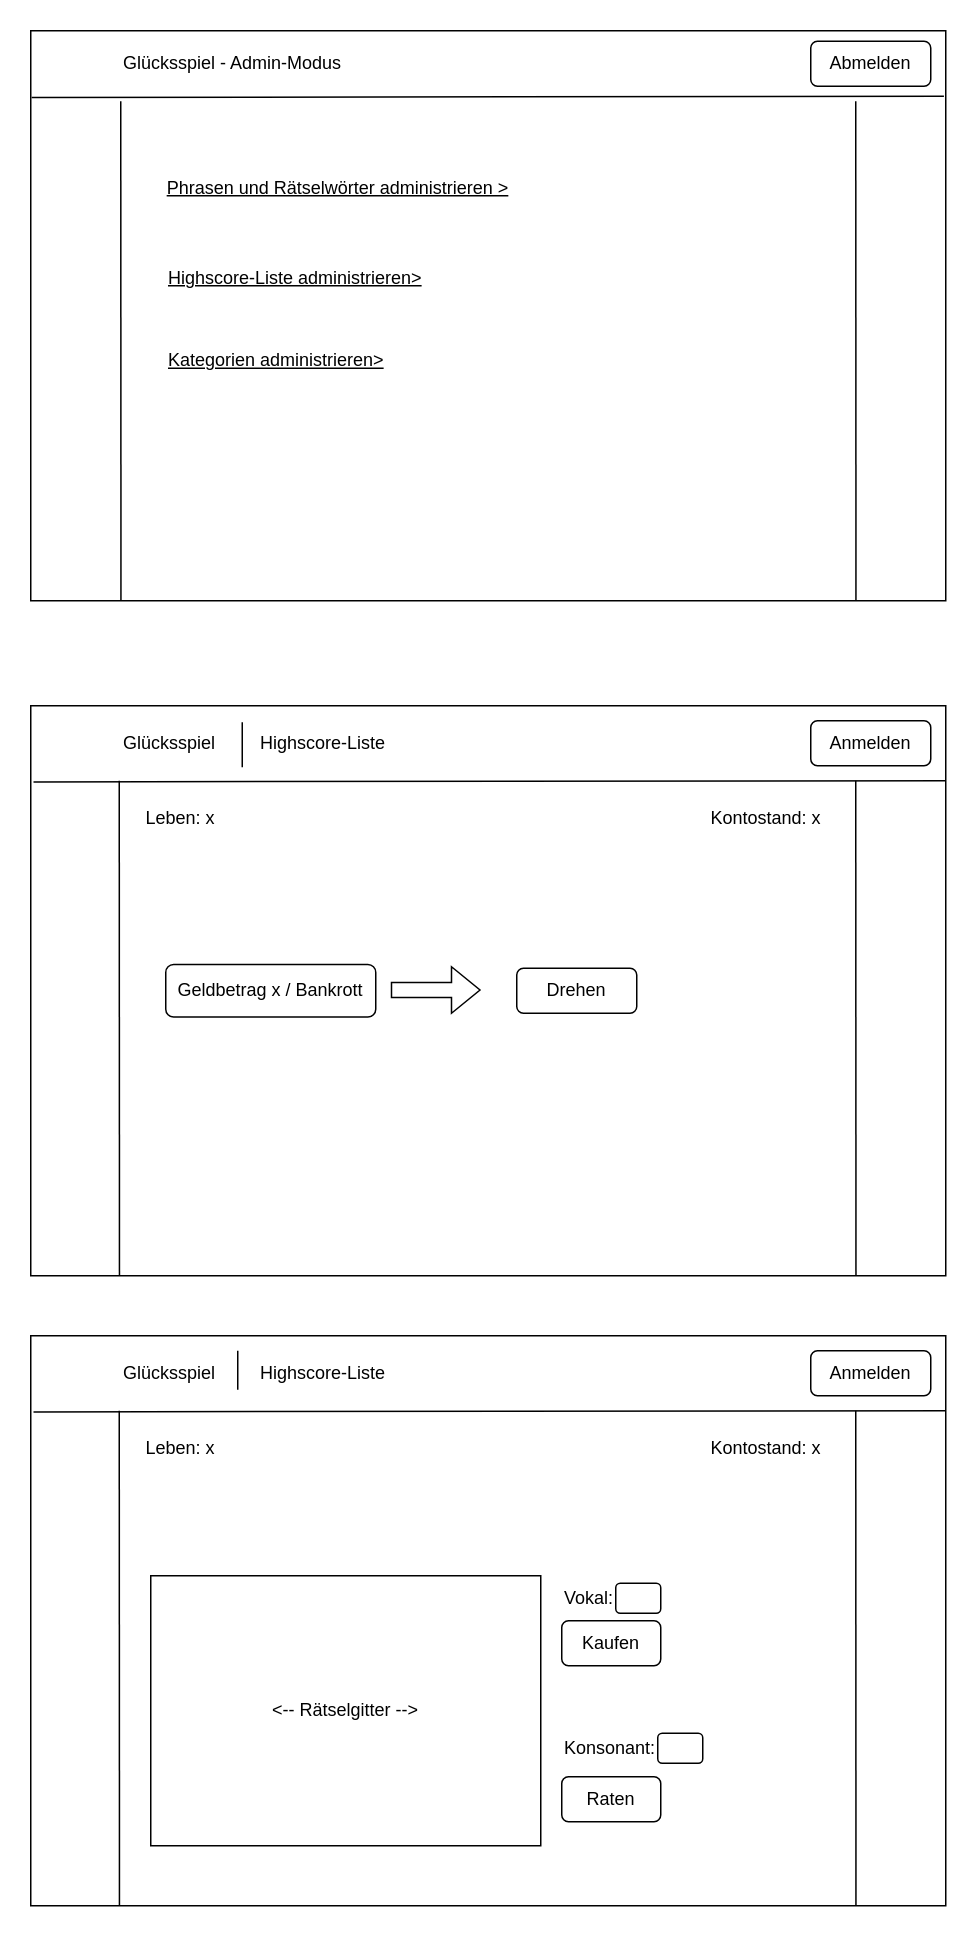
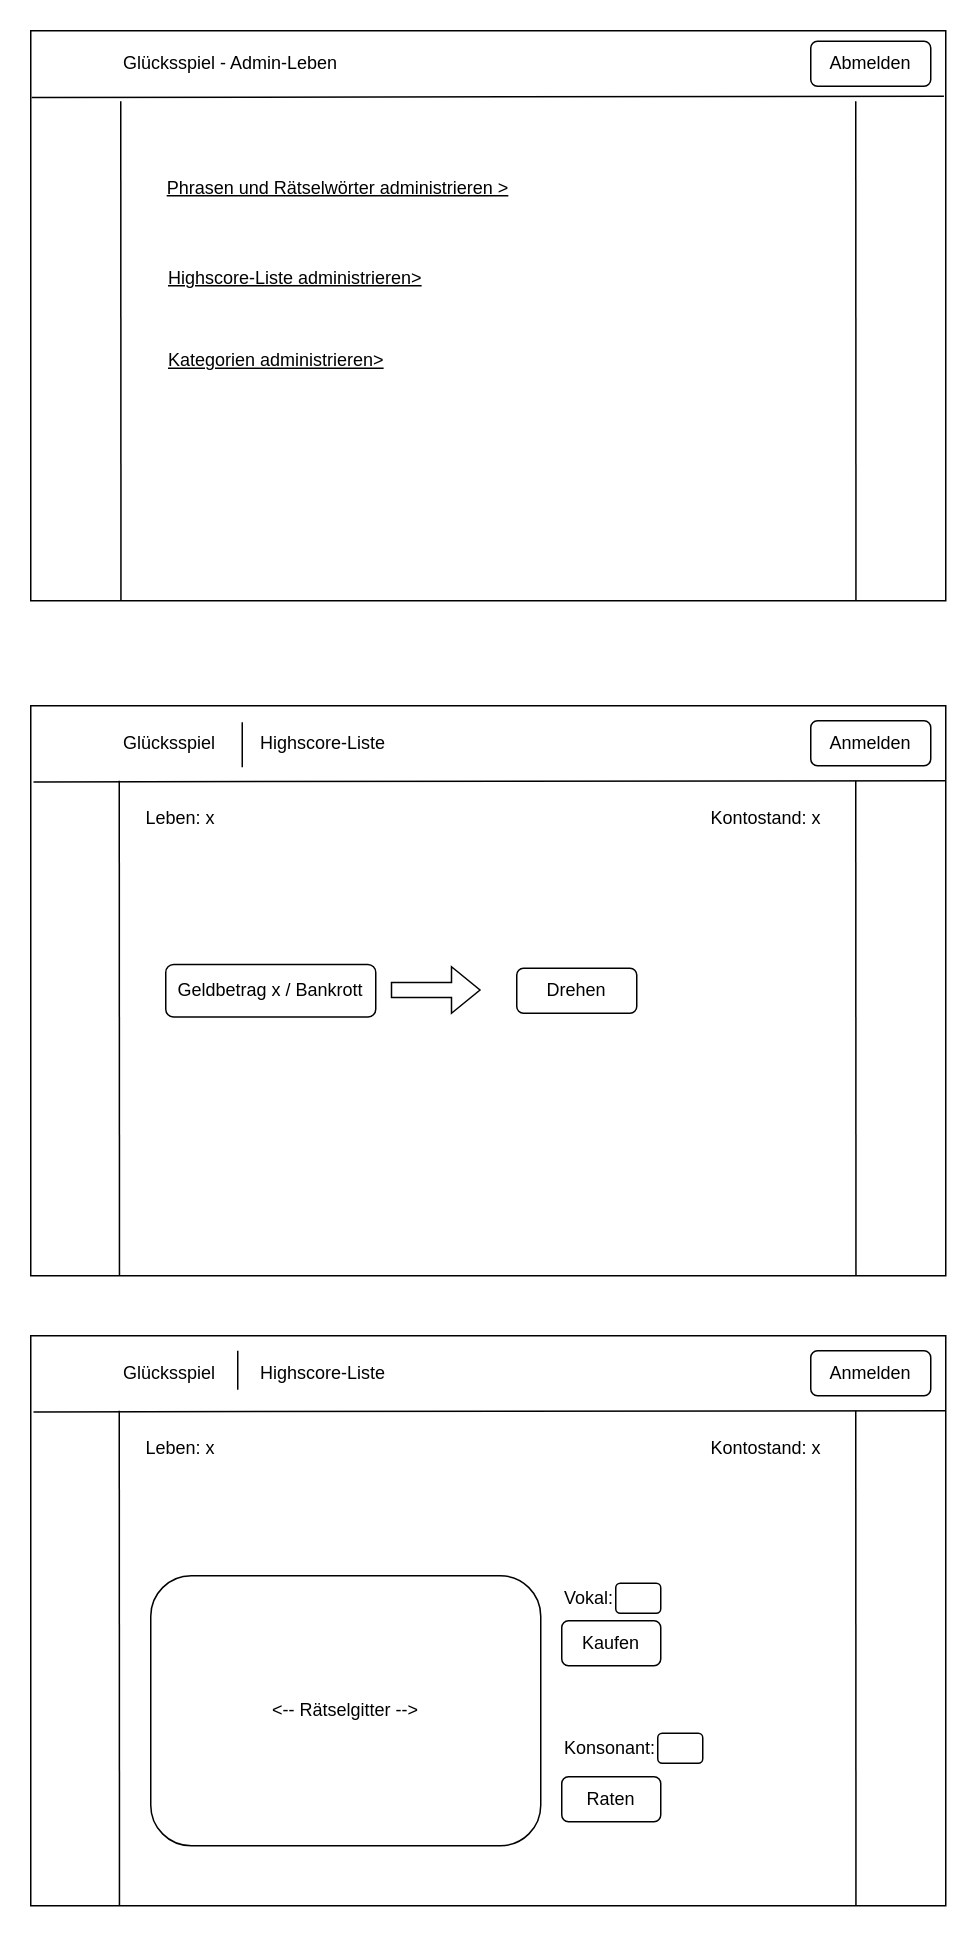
(235, 64) -> (235, 64)
(346, 1711) -> (346, 1711)
